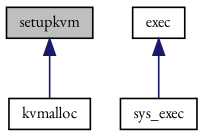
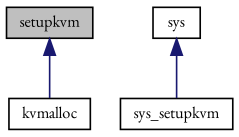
(159, 23) -> (177, 23)
(159, 114) -> (177, 114)
